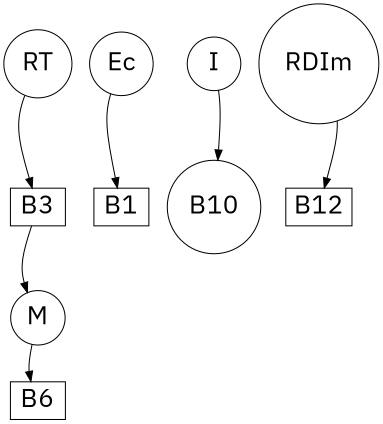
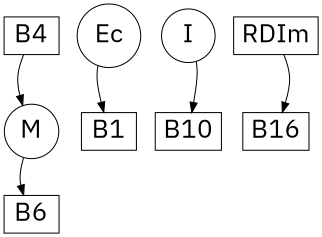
(38, 64) -> none
(319, 64) -> (276, 36)
(38, 207) -> (32, 36)
(214, 207) -> (188, 131)
(319, 207) -> (276, 131)
